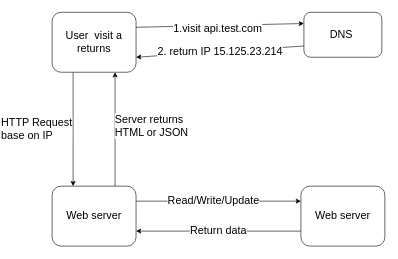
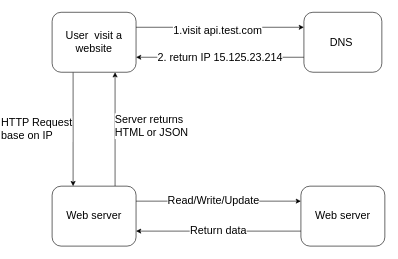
(343, 35) -> (343, 42)
(94, 42) -> (94, 42)
